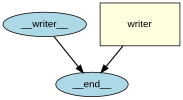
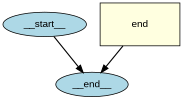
(45, 24) -> (45, 24)
(140, 24) -> (140, 24)
